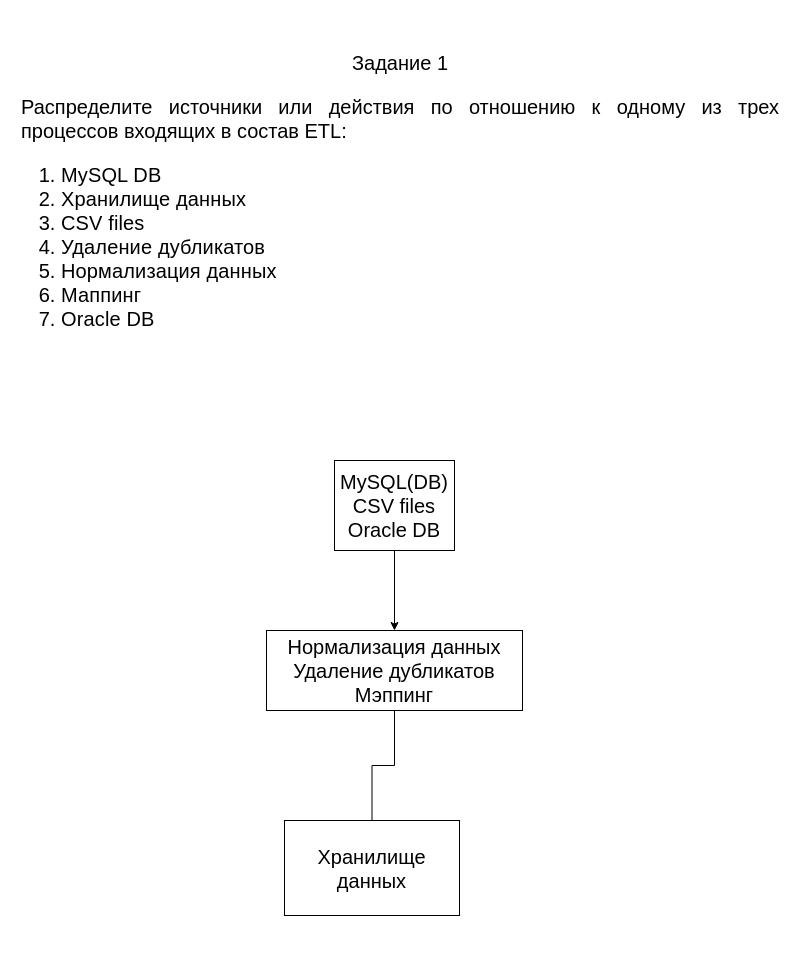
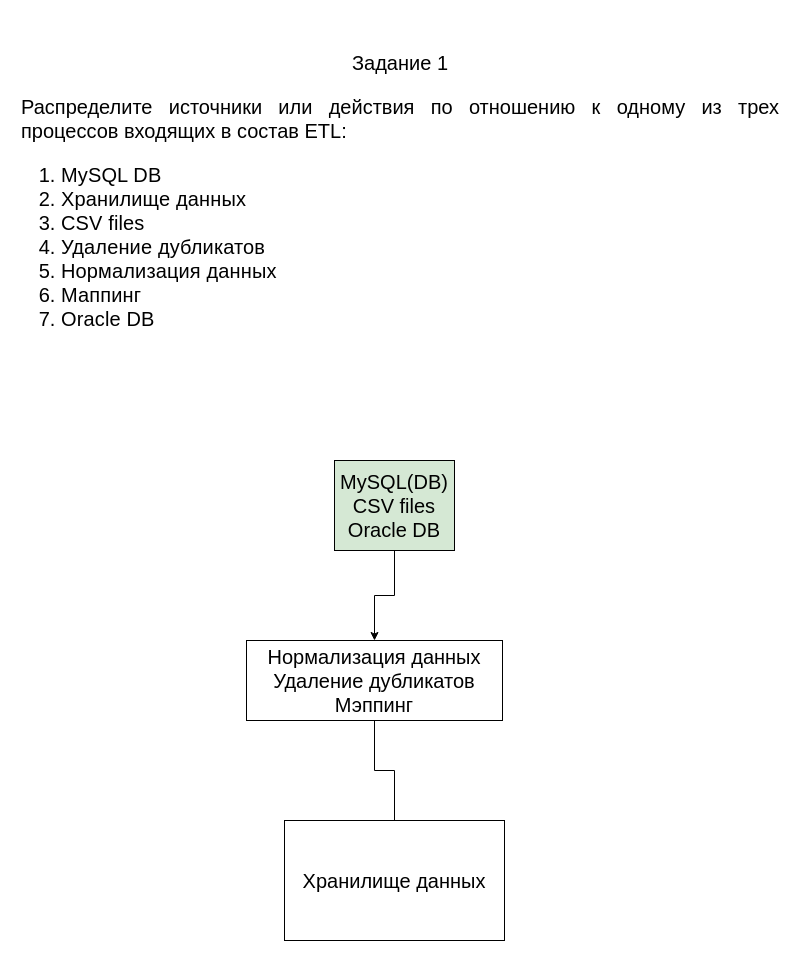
(395, 506) -> (395, 506)
(395, 671) -> (375, 681)
(372, 868) -> (395, 881)
